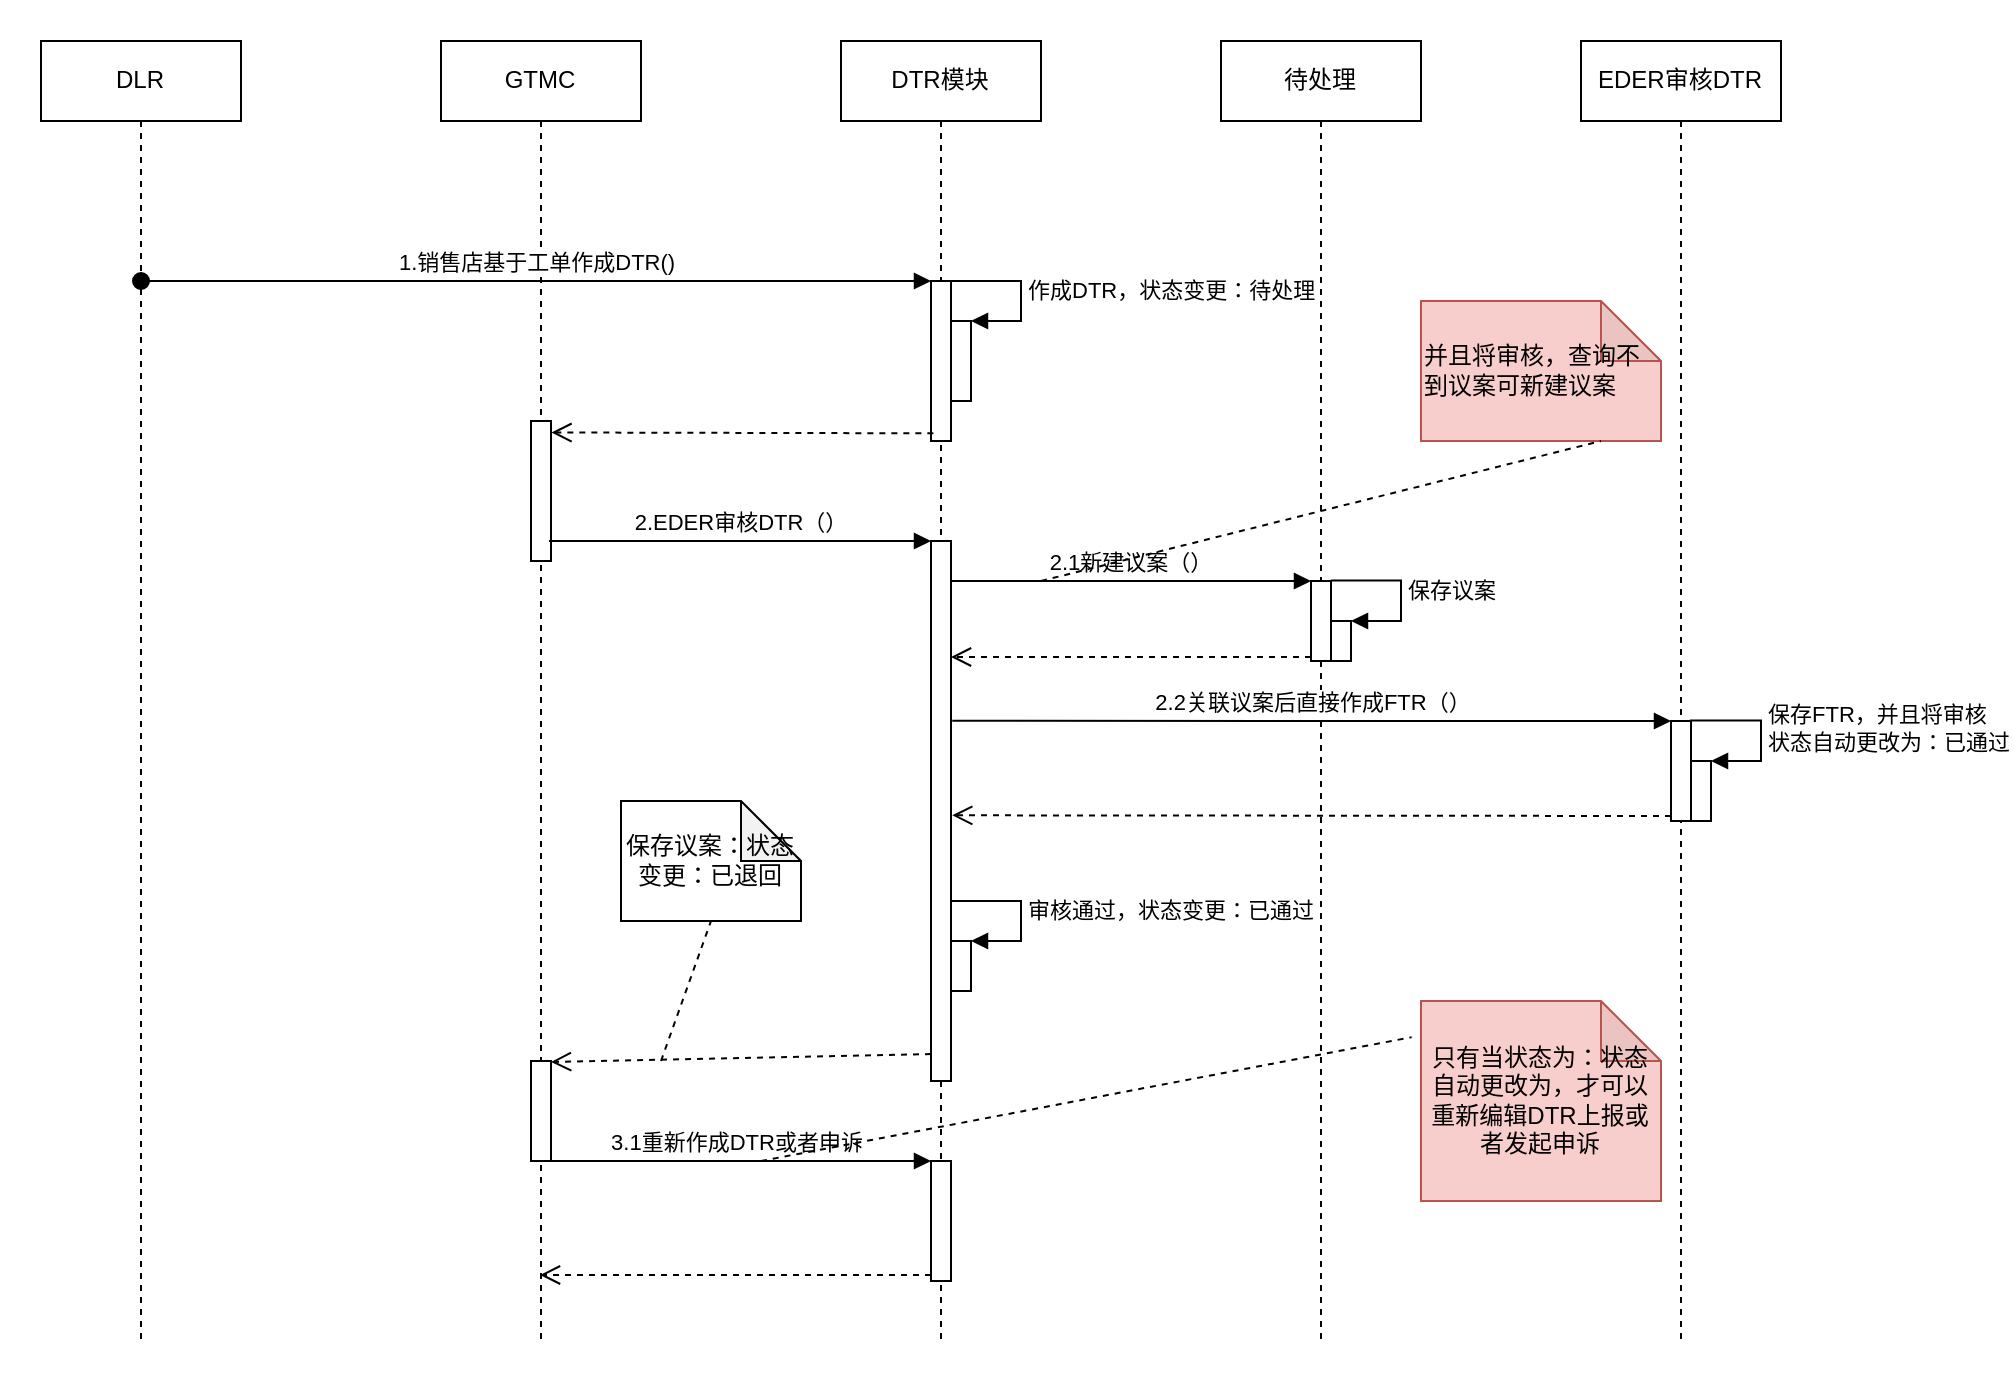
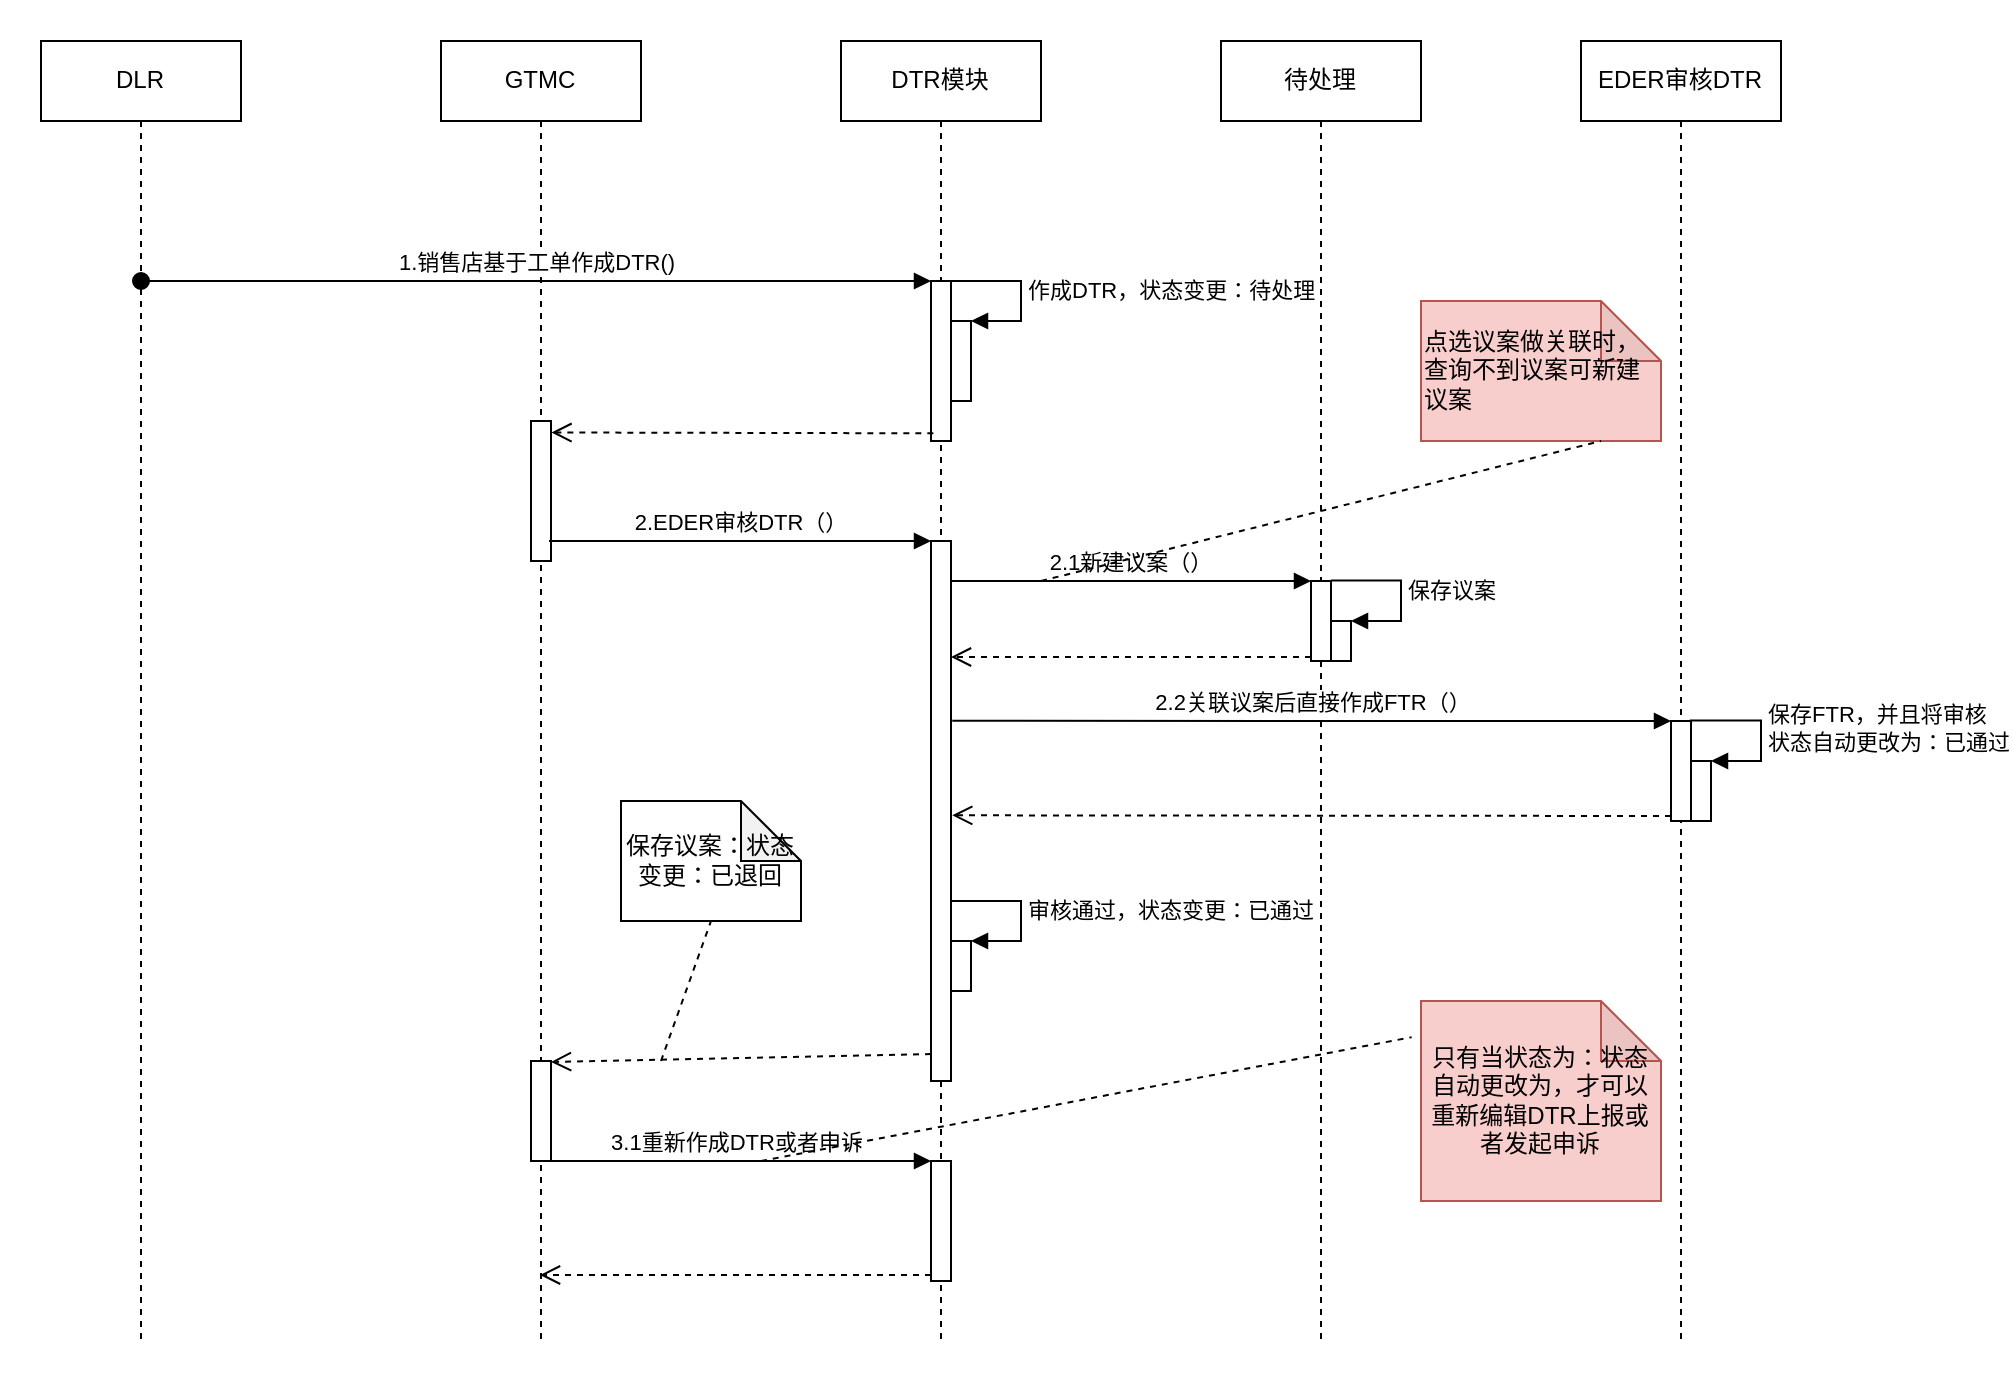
(1543, 371) -> (1543, 371)
